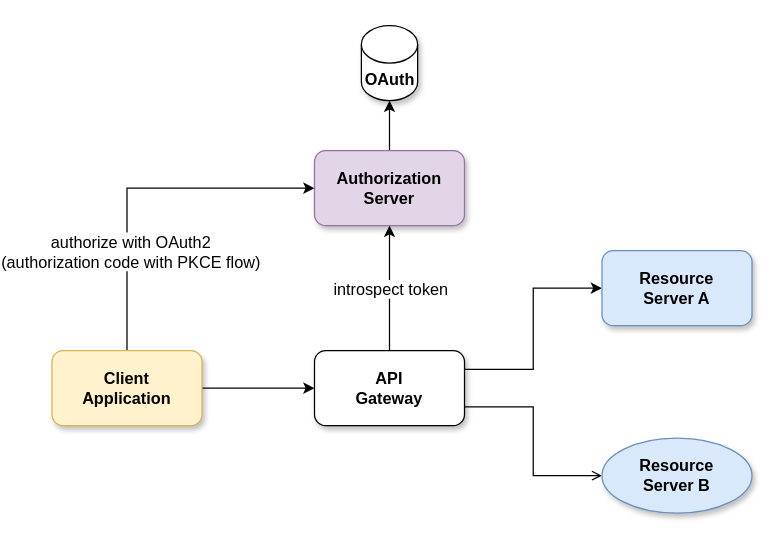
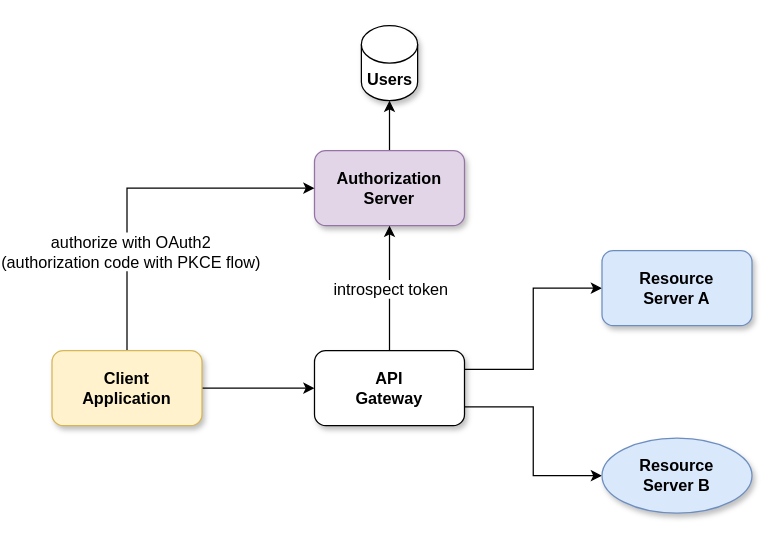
(390, 79) -> (390, 79)
(594, 476) -> (592, 476)
